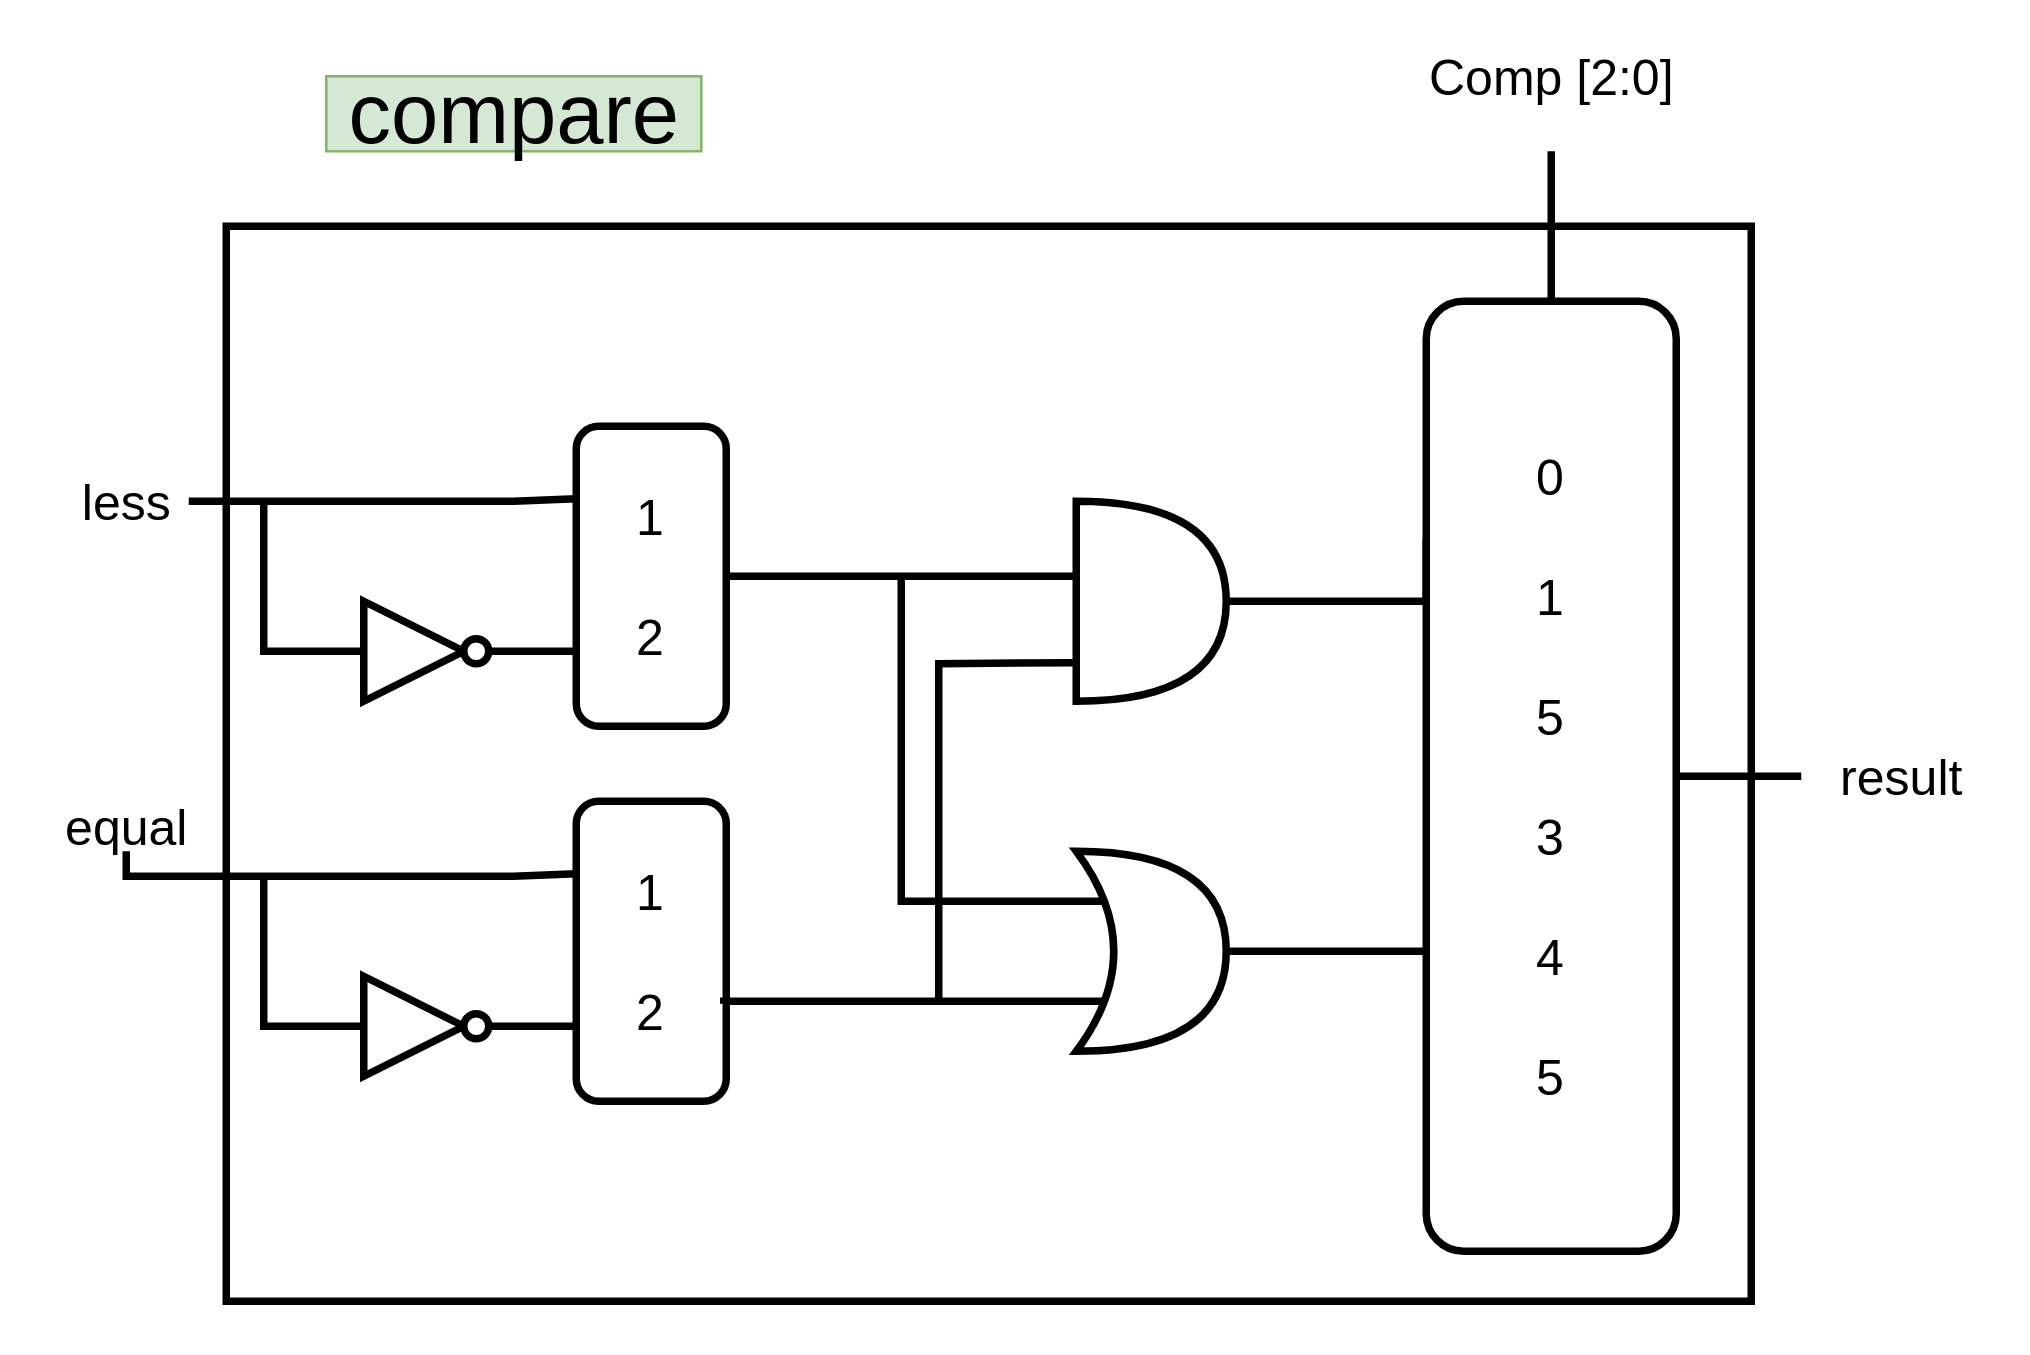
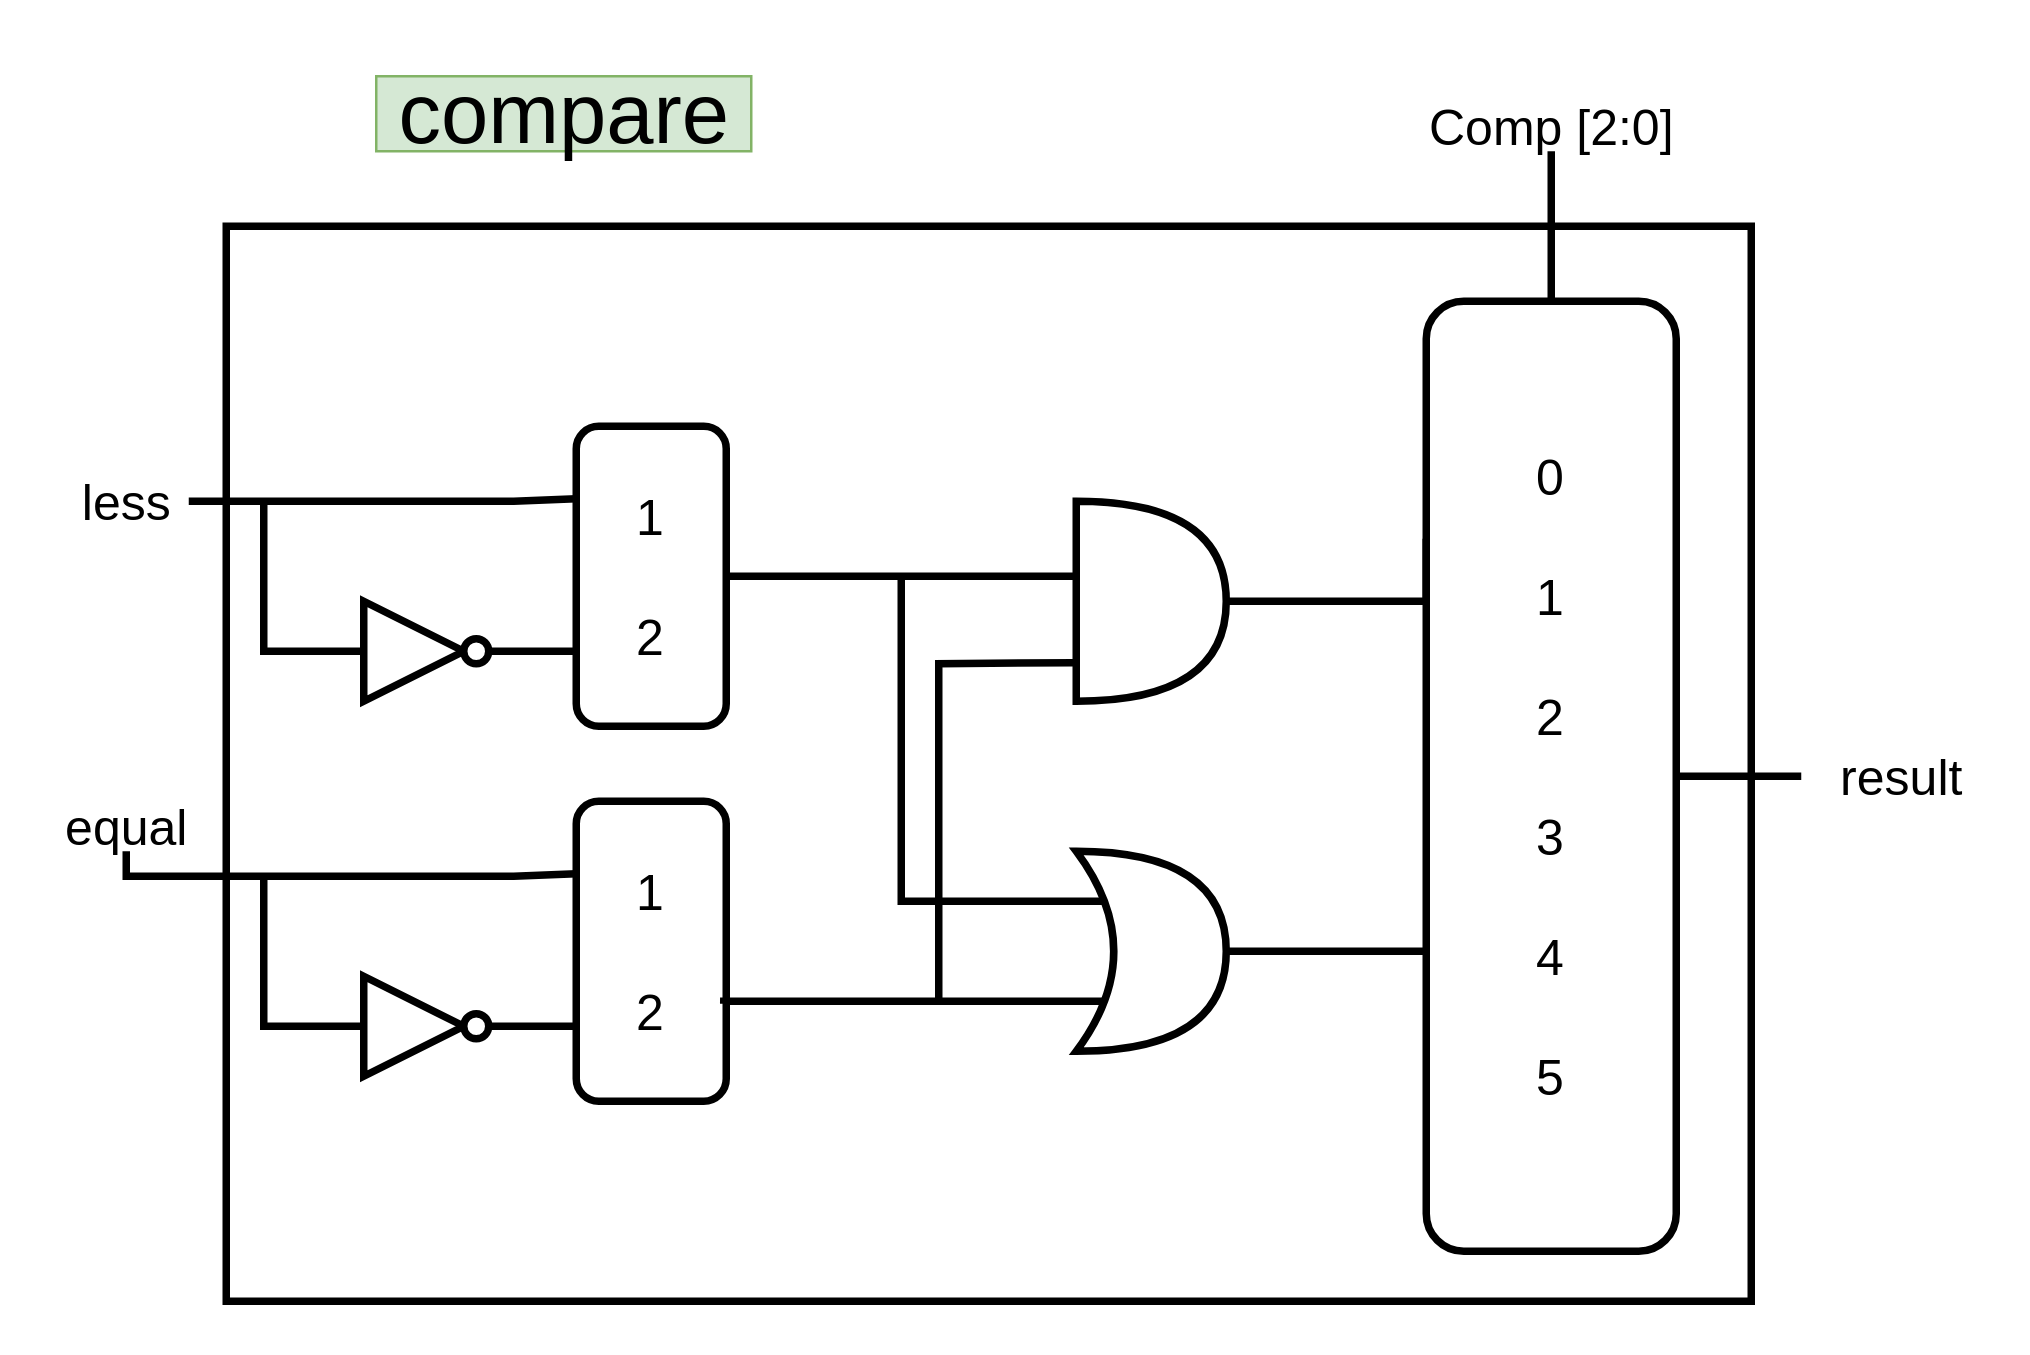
(1551, 76) -> (1551, 126)
(514, 114) -> (564, 114)
(1551, 776) -> (1551, 776)
